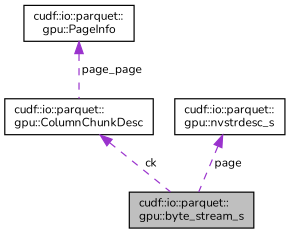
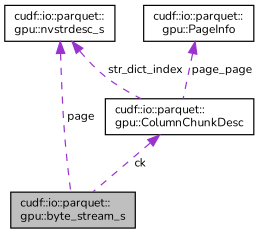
none -> (108, 78)
